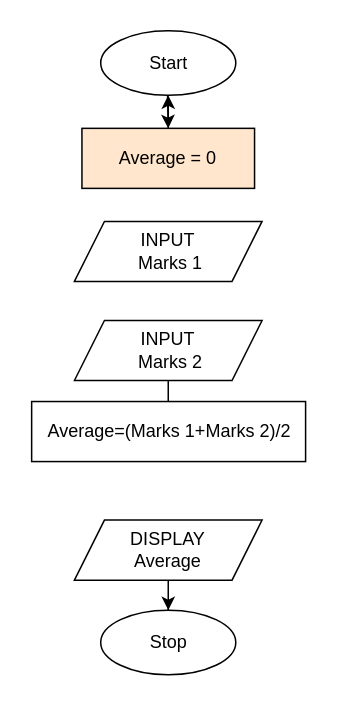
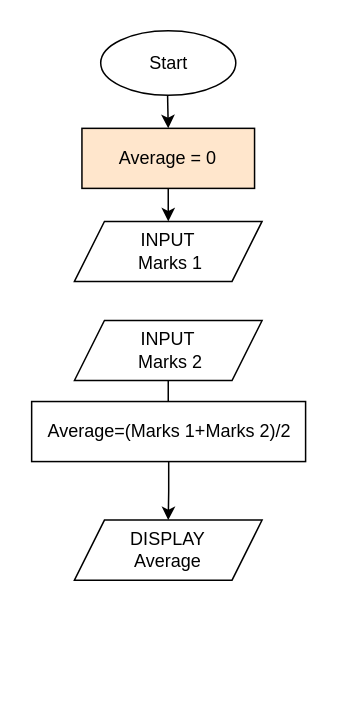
(168, 125) -> (168, 210)
none -> (168, 485)
(168, 600) -> none
(168, 642) -> none
